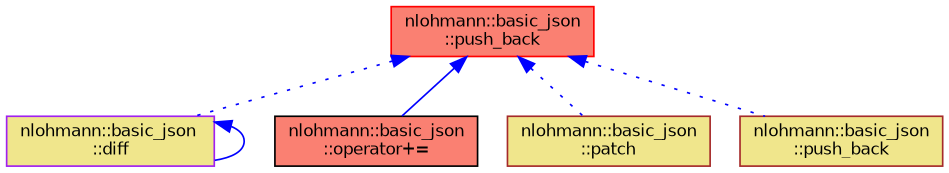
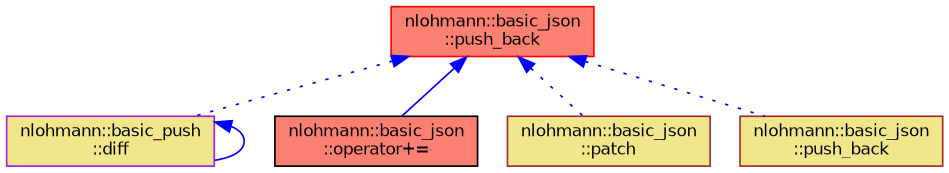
(110, 141) -> (110, 141)
